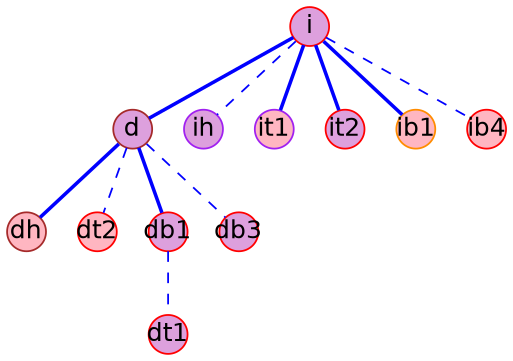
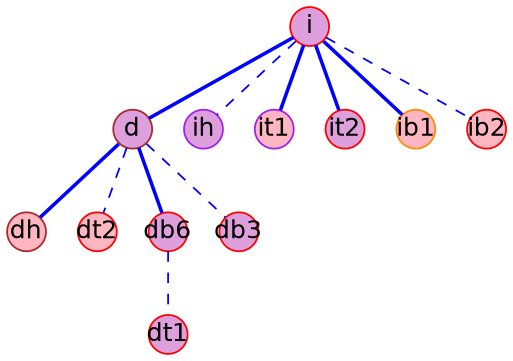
(487, 129) -> (487, 129)
(168, 232) -> (168, 232)
